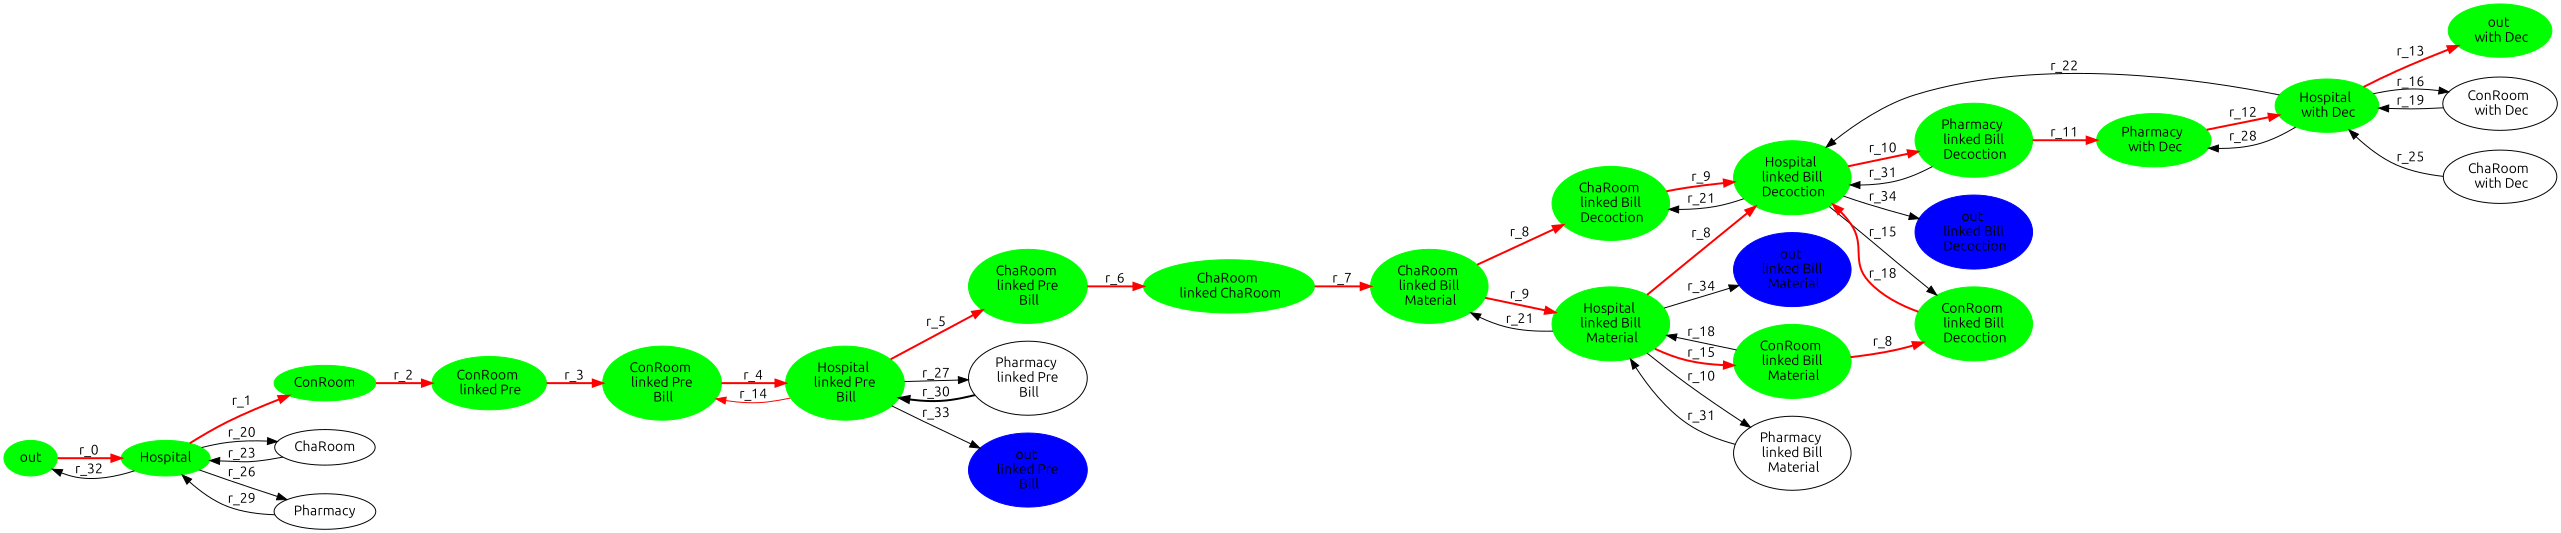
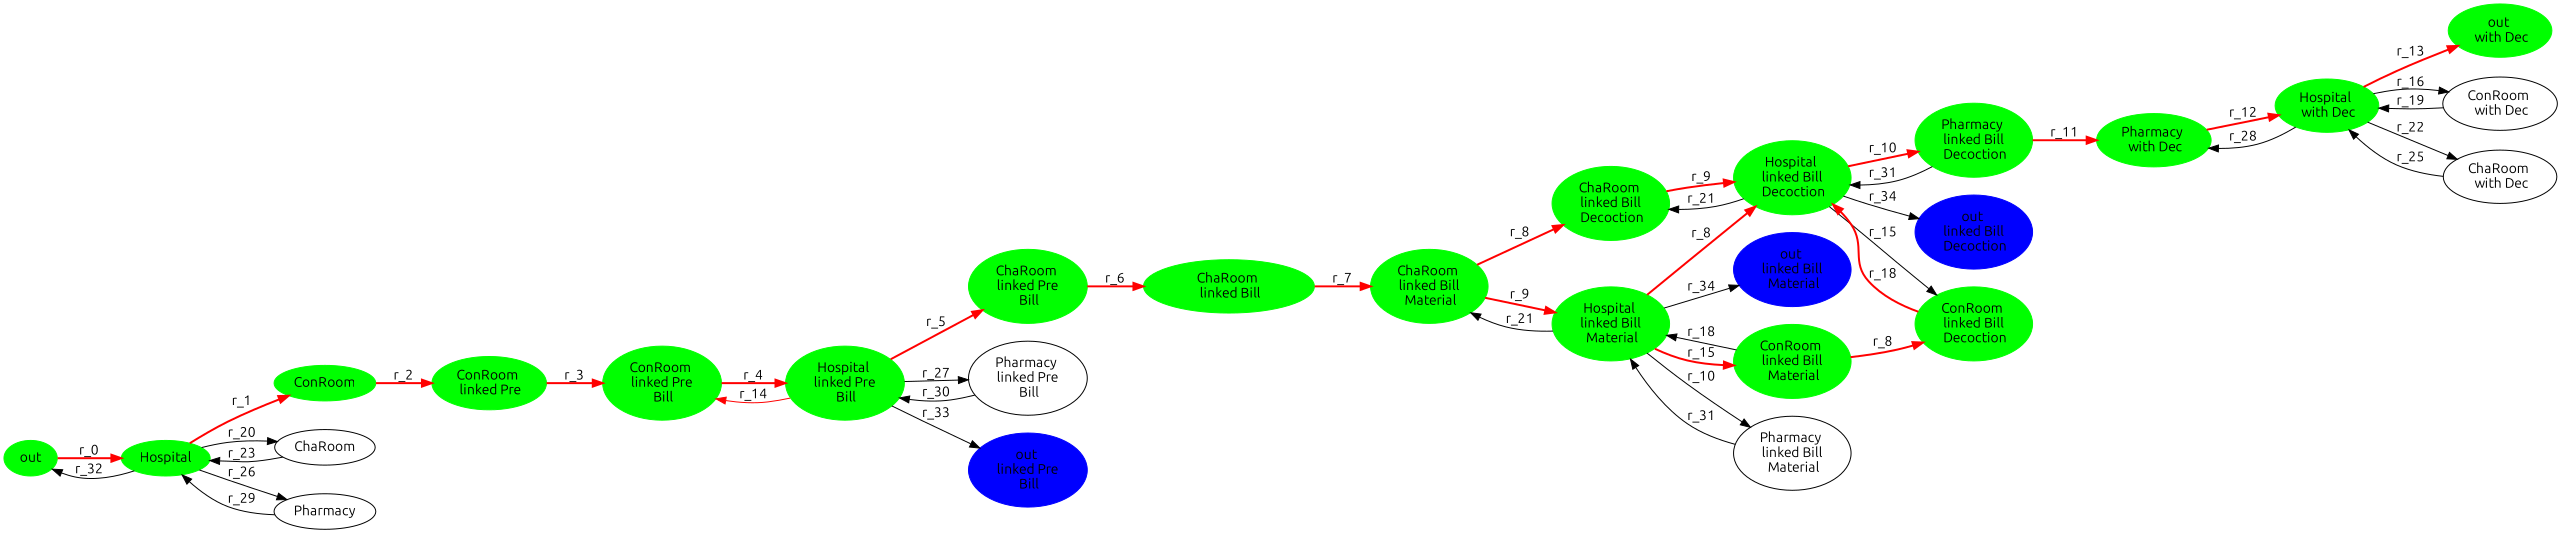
(2050, 74) -> (2408, 139)
(1229, 286) -> (1229, 286)
(942, 401) -> (942, 401)
